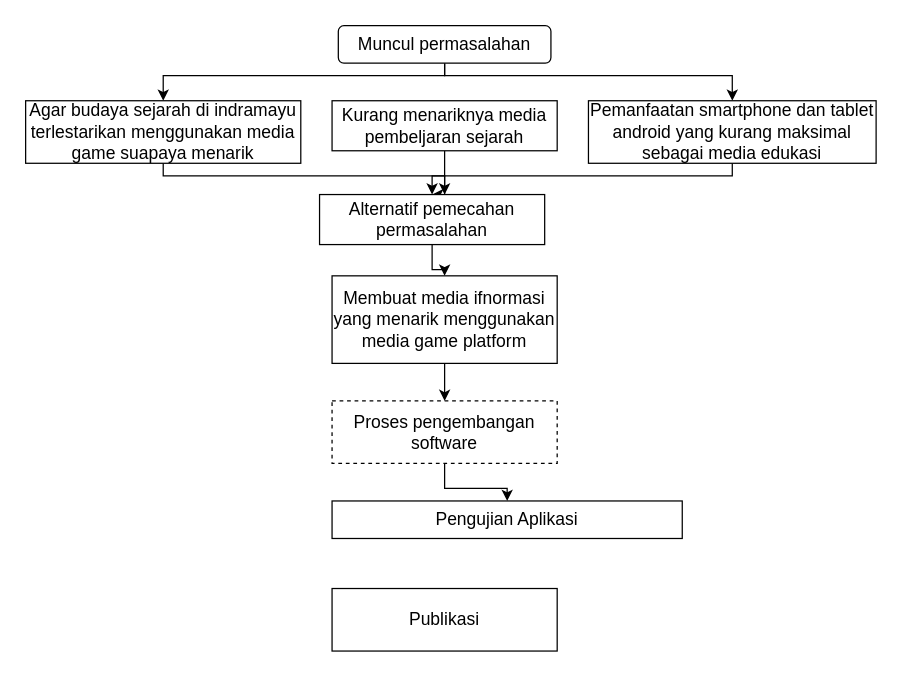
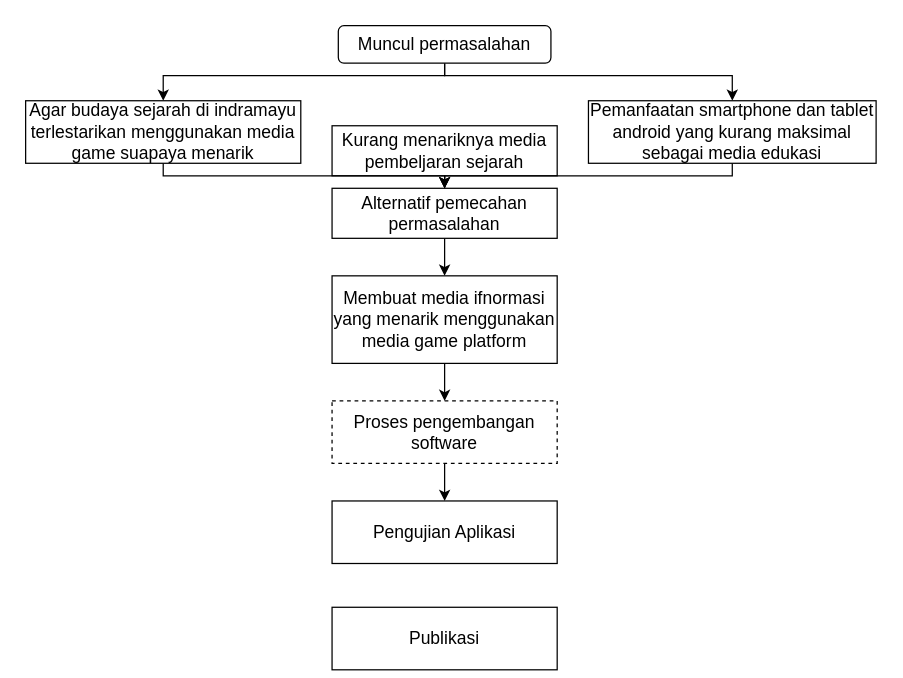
(444, 126) -> (444, 151)
(432, 219) -> (444, 213)
(507, 519) -> (444, 532)
(444, 619) -> (444, 638)
